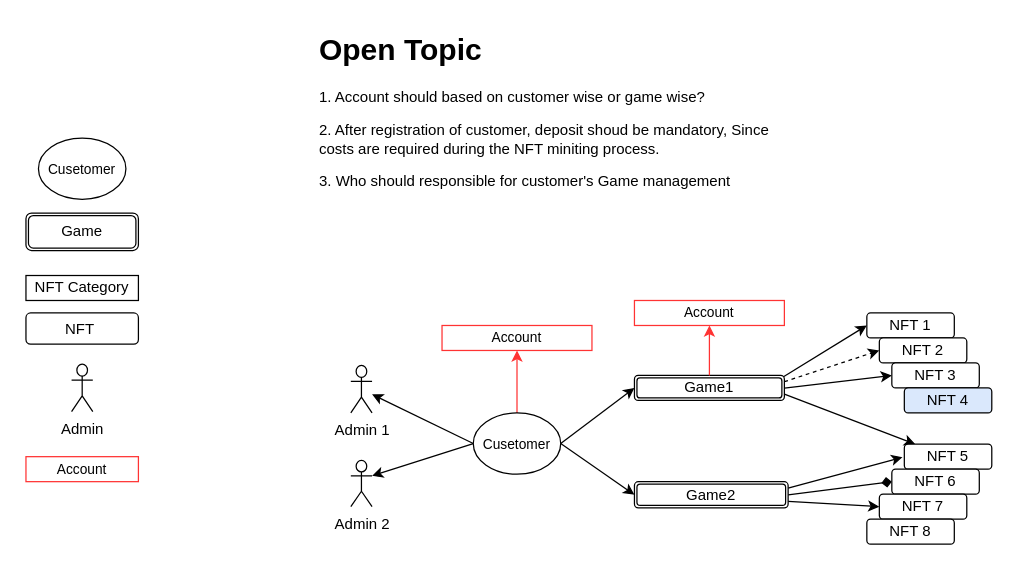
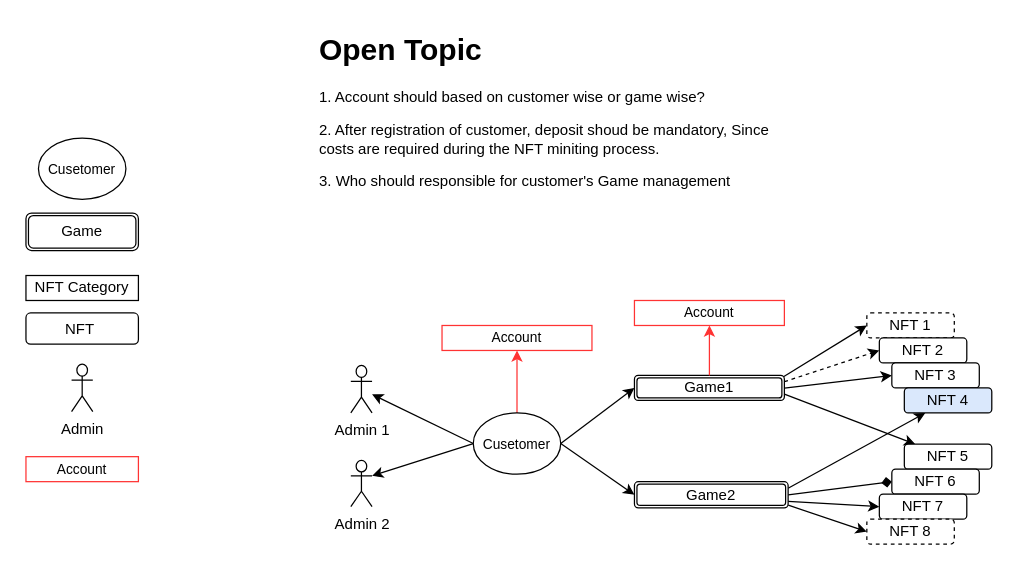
(911, 326) -> (911, 326)
(841, 474) -> (853, 453)
none -> (824, 517)
(911, 532) -> (911, 532)
